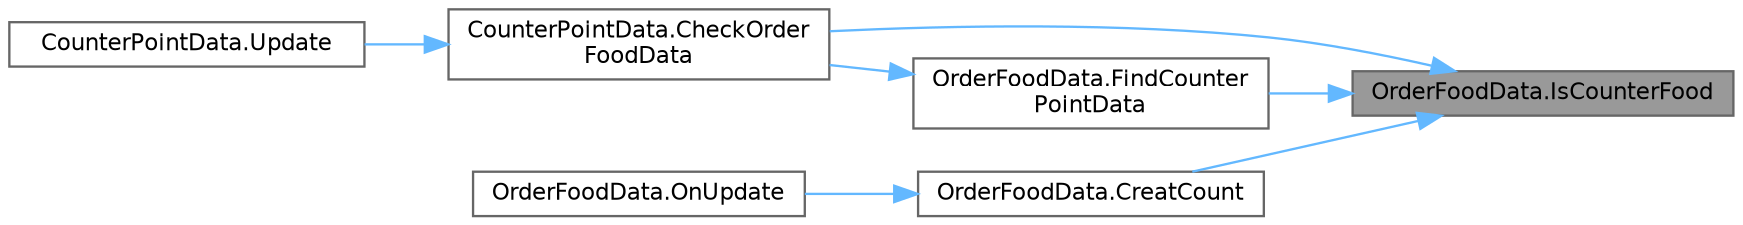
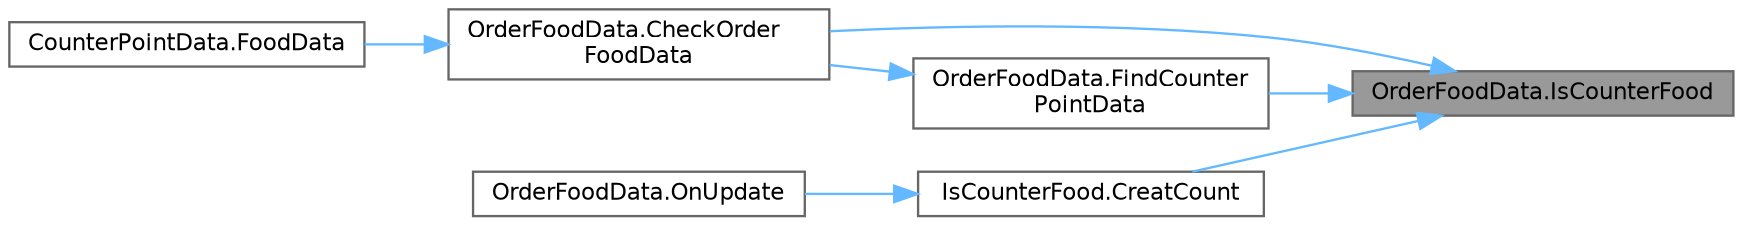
(187, 44) -> (187, 44)
(639, 44) -> (639, 44)
(1091, 194) -> (1091, 194)
